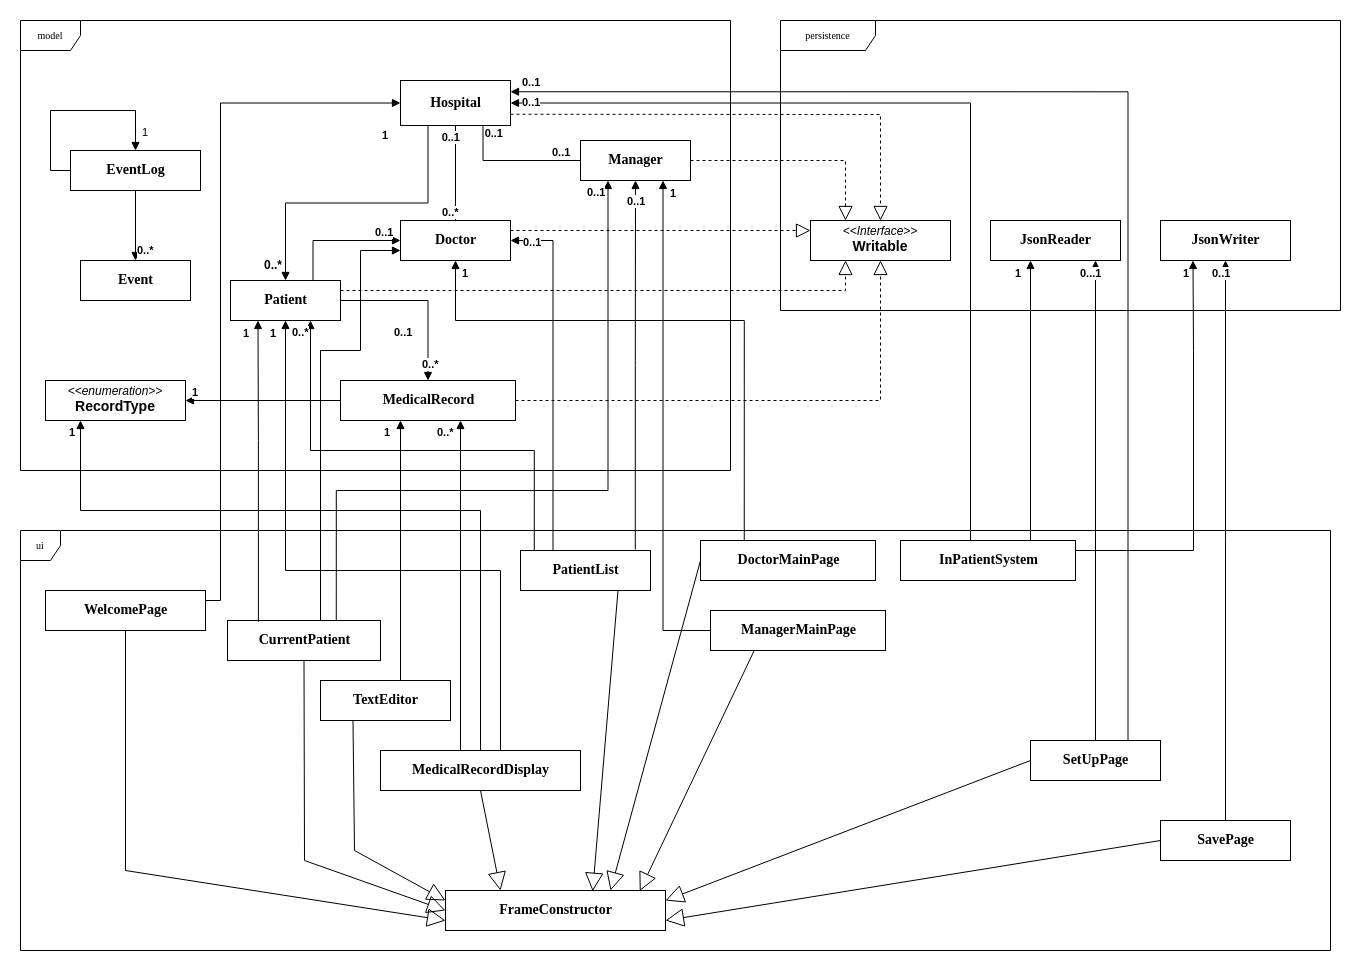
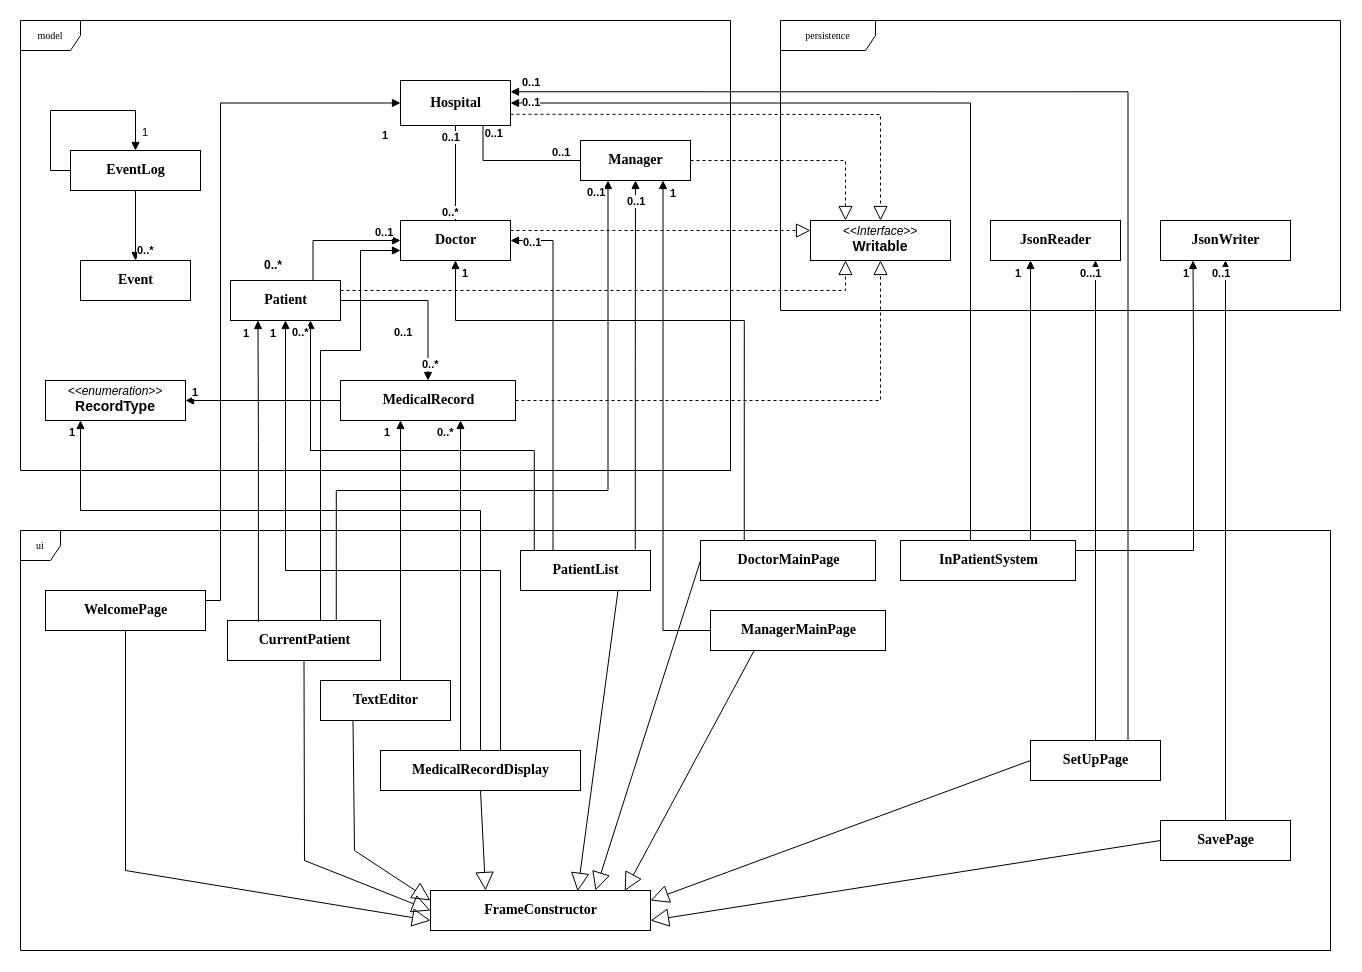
(361, 203) -> none
(556, 911) -> (541, 911)
